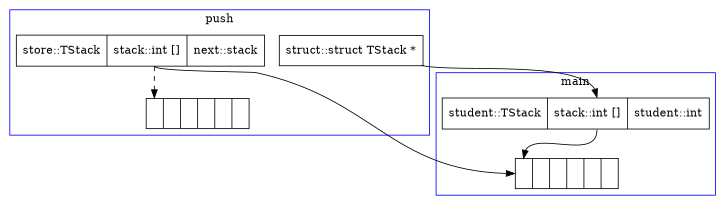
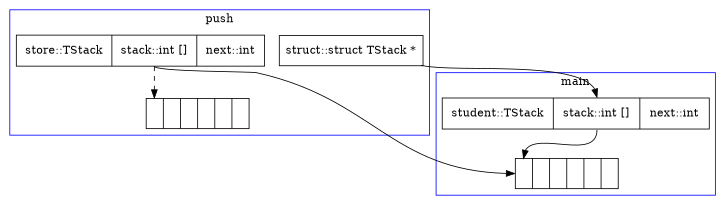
(226, 50) -> (231, 50)
(668, 113) -> (675, 113)
